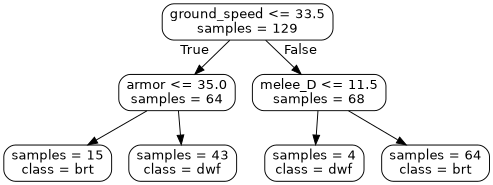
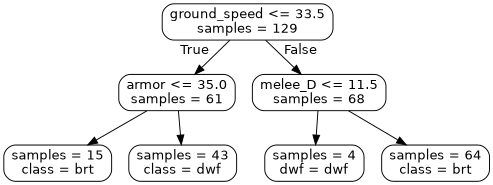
(177, 93) -> (177, 93)
(314, 163) -> (314, 163)
